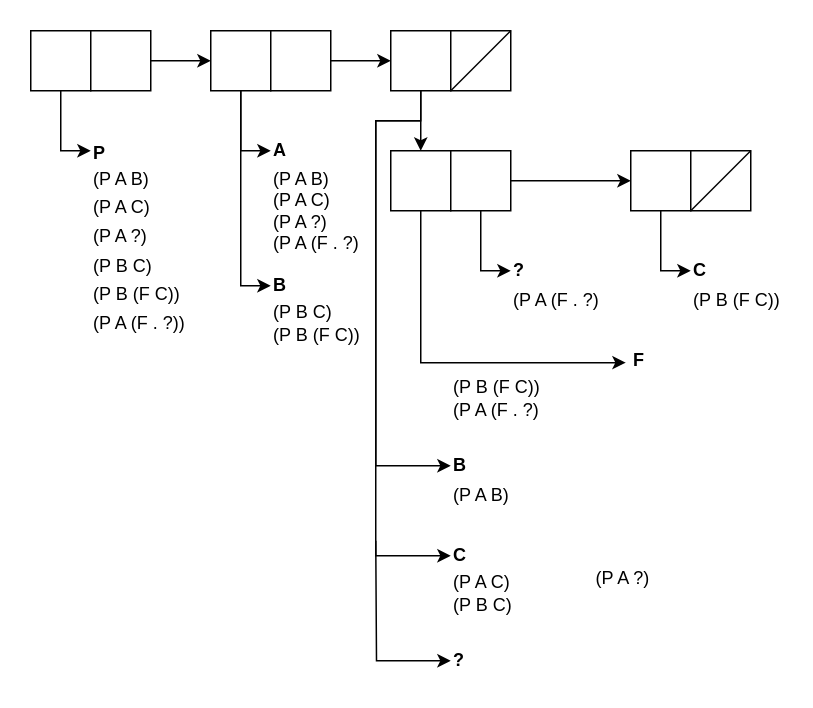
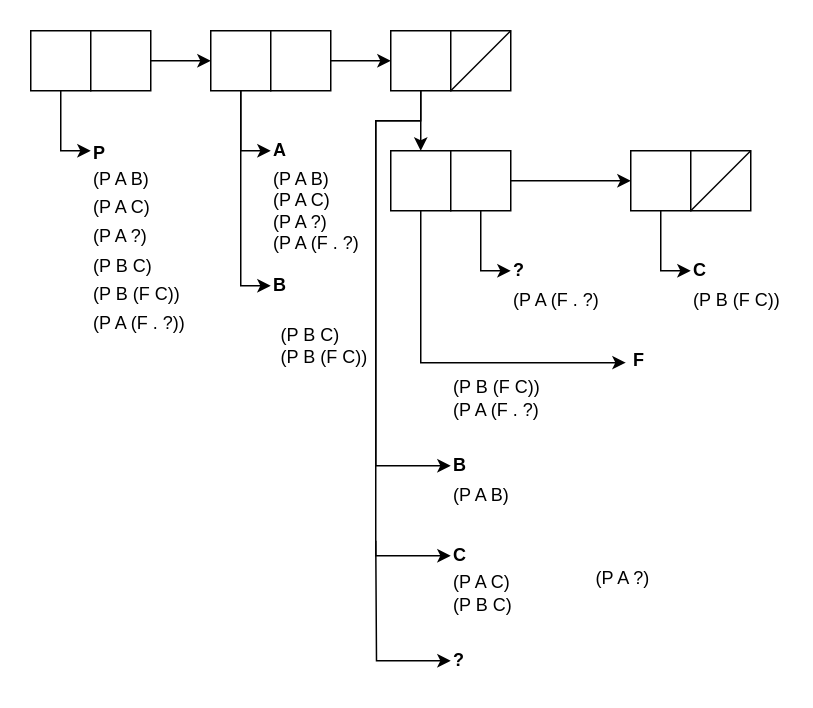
(323, 323) -> (331, 346)
